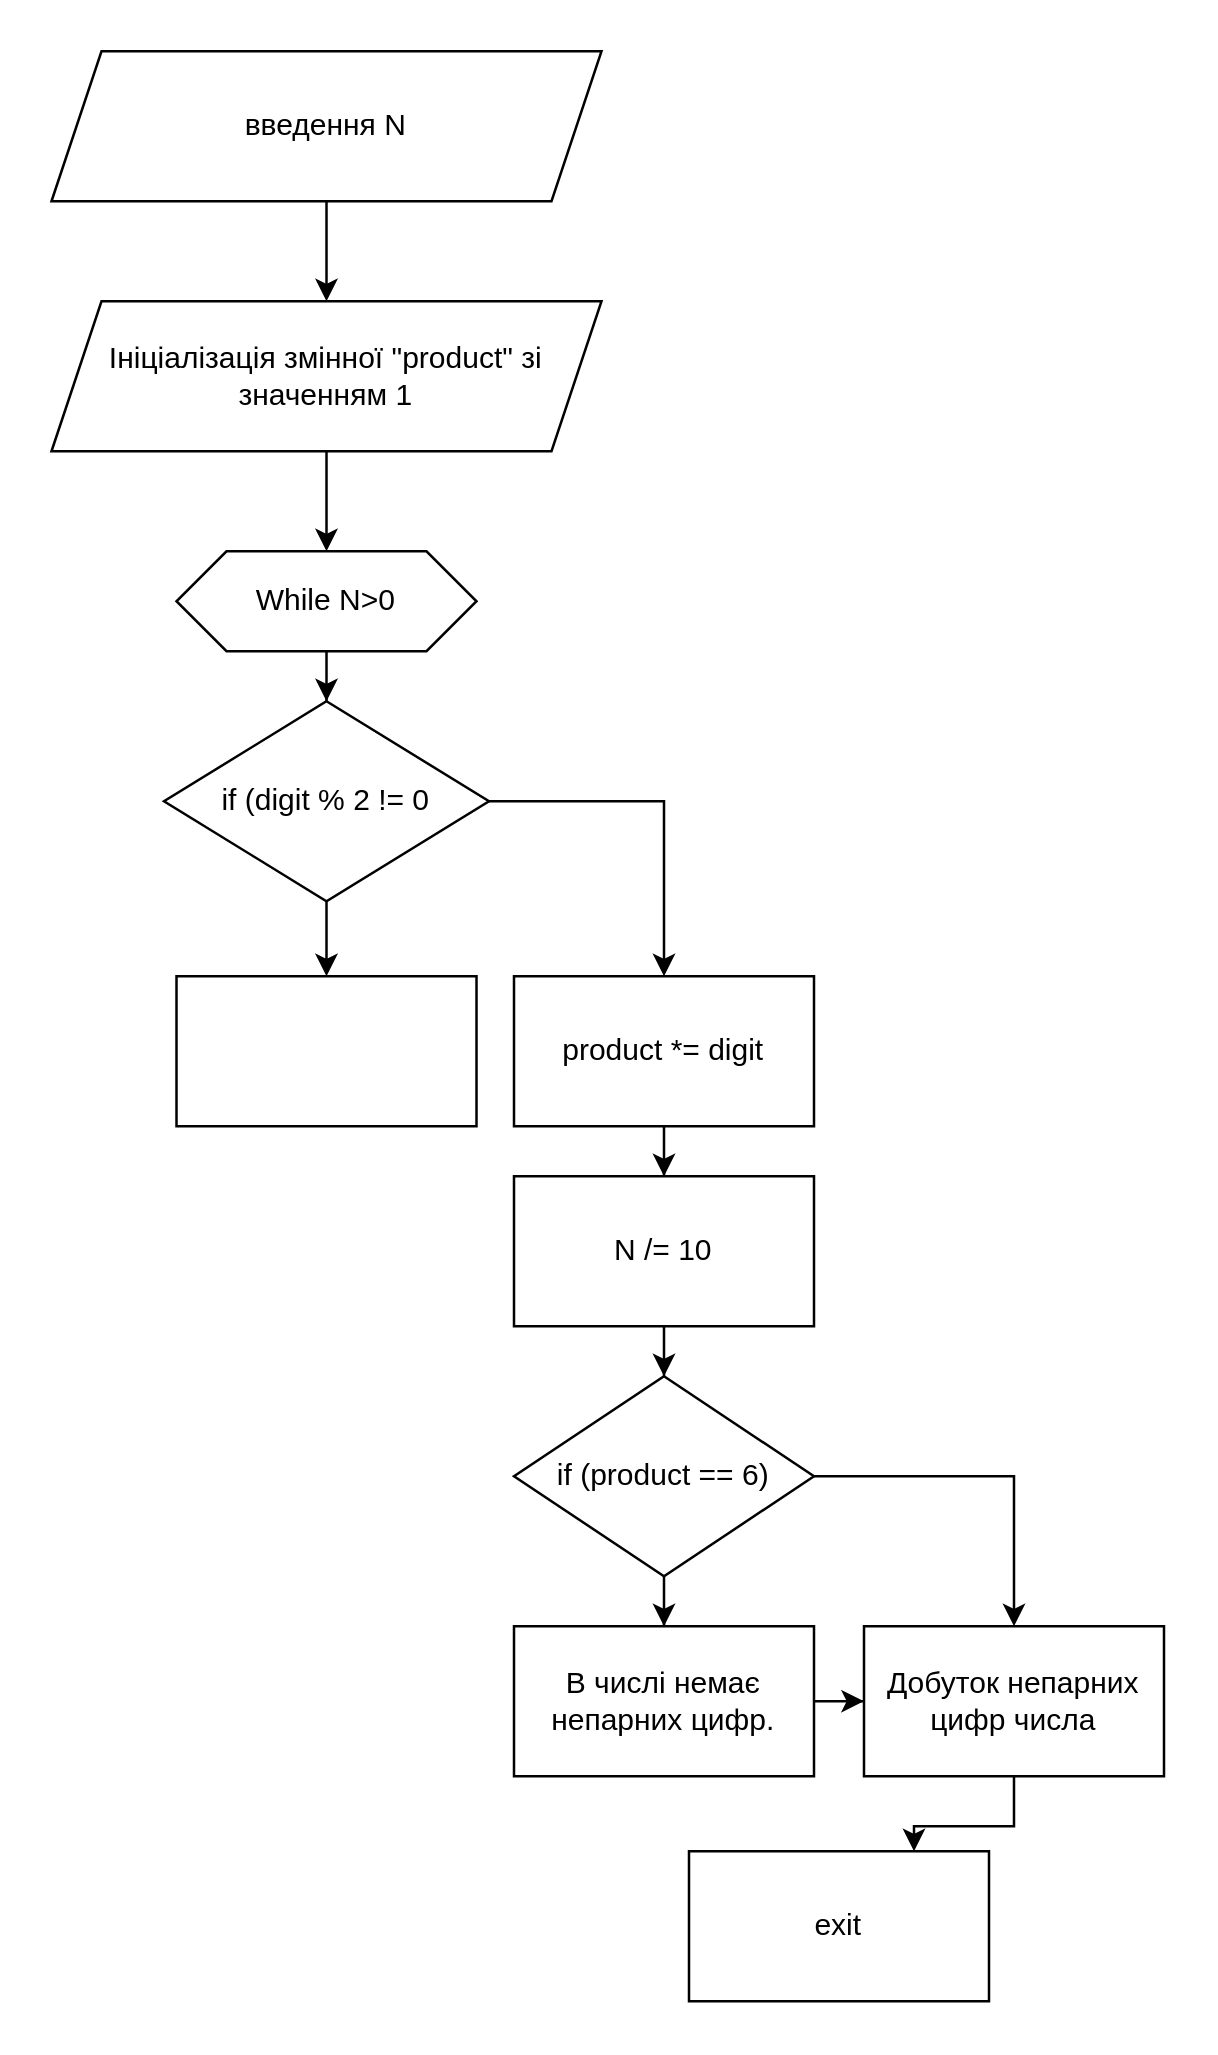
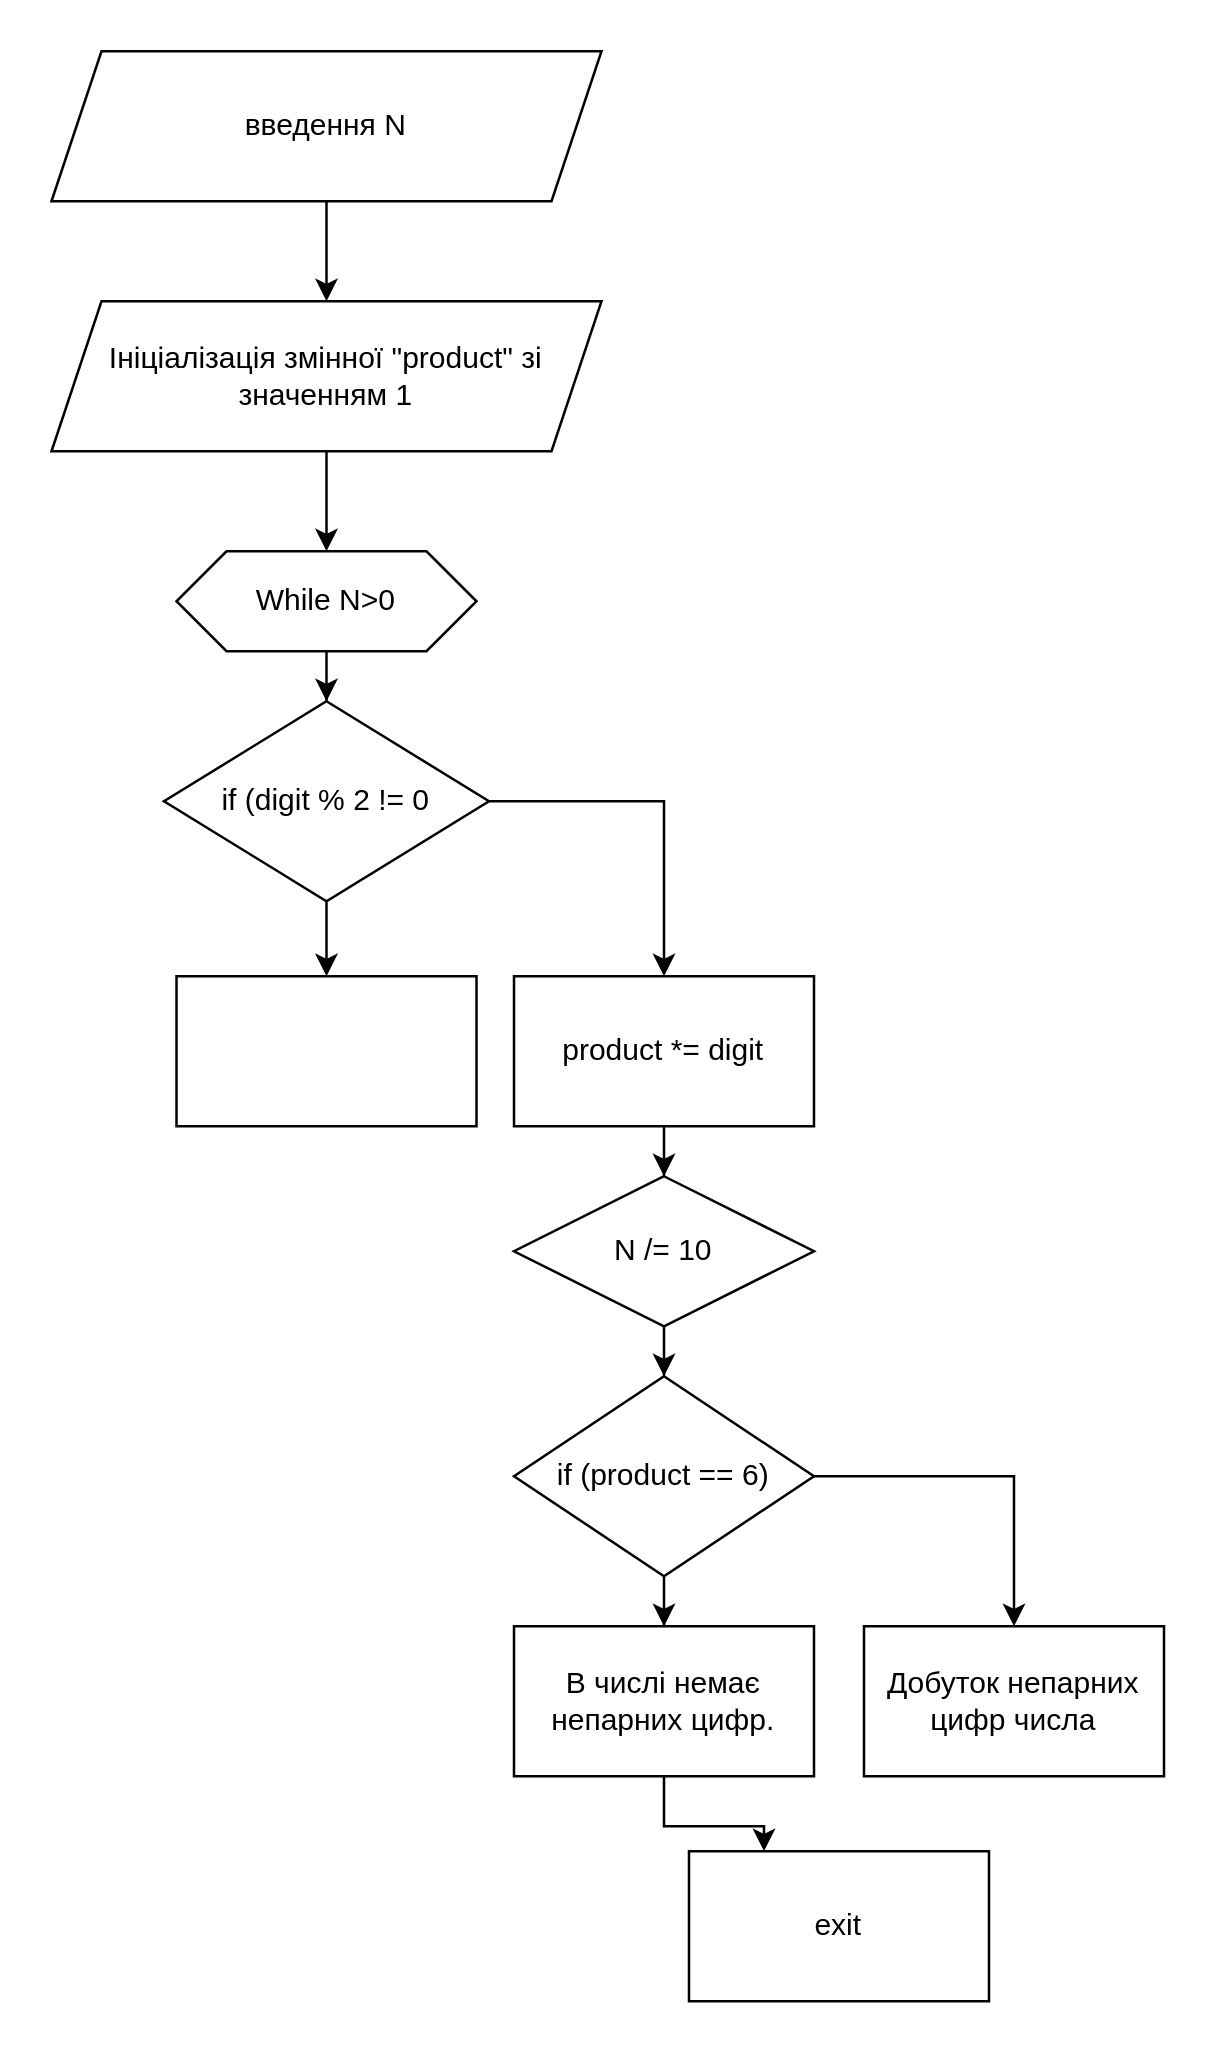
(664, 1251) -> (664, 1251)
(847, 1701) -> (693, 1826)
(985, 1826) -> none
